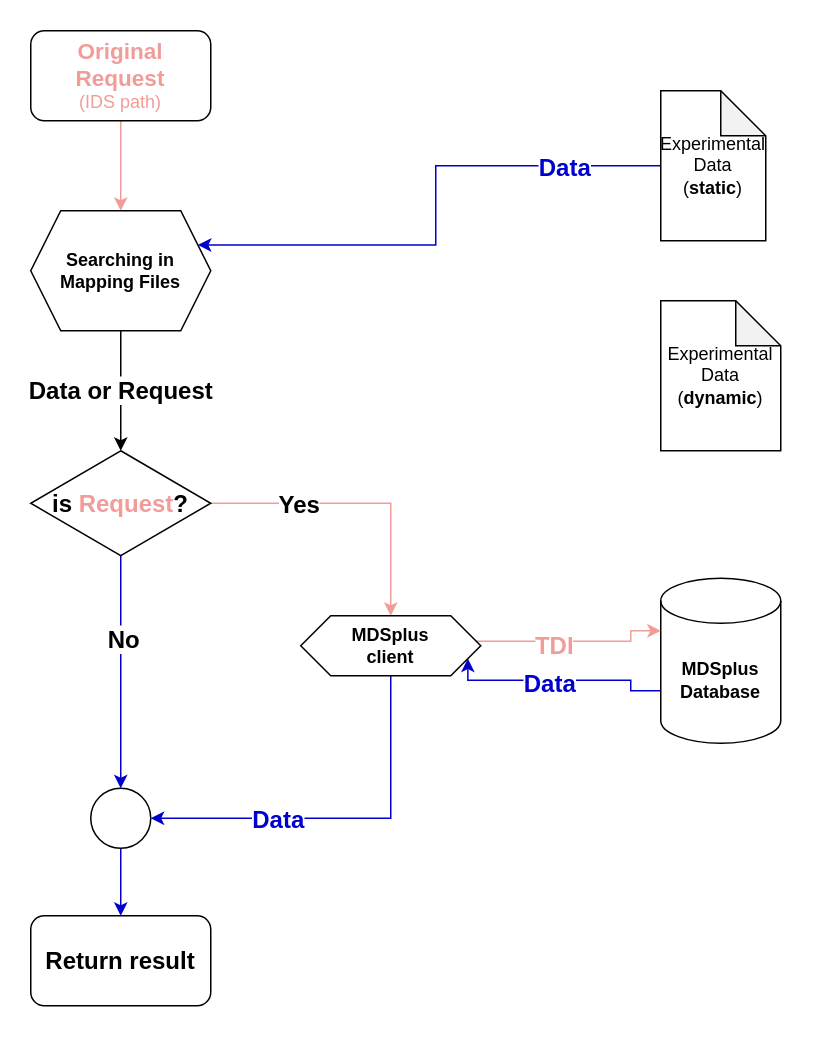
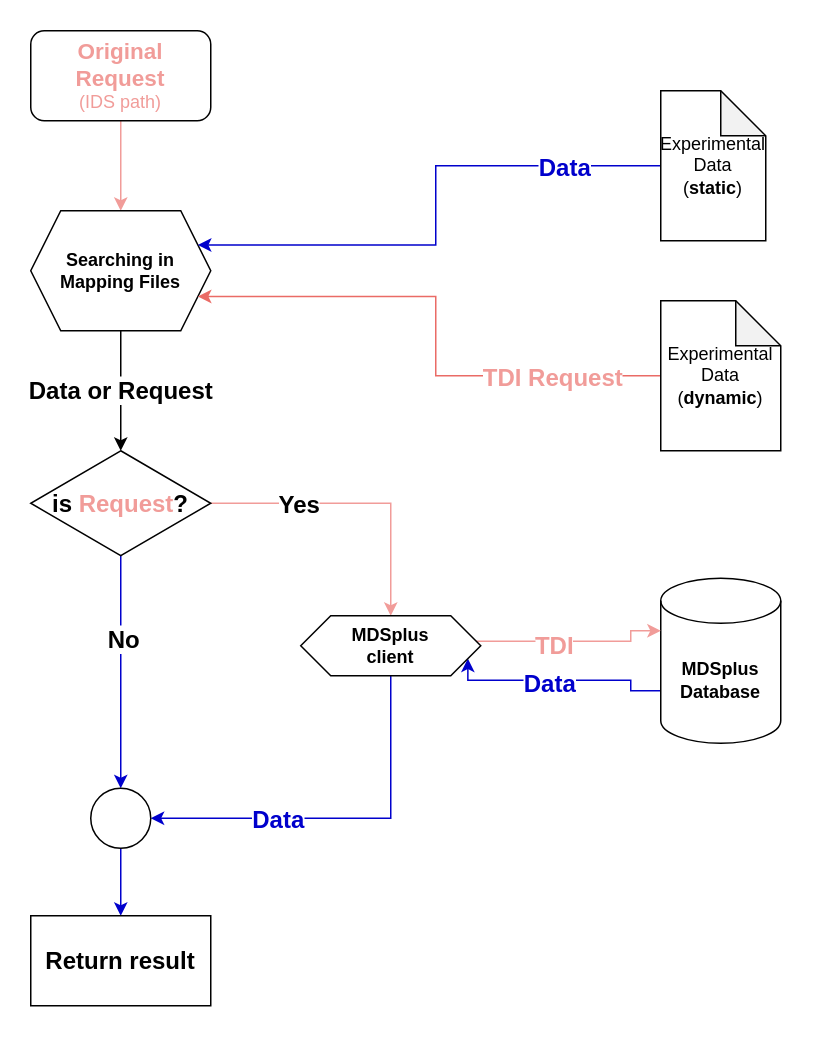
none -> (436, 335)
(121, 961) -> (121, 961)
